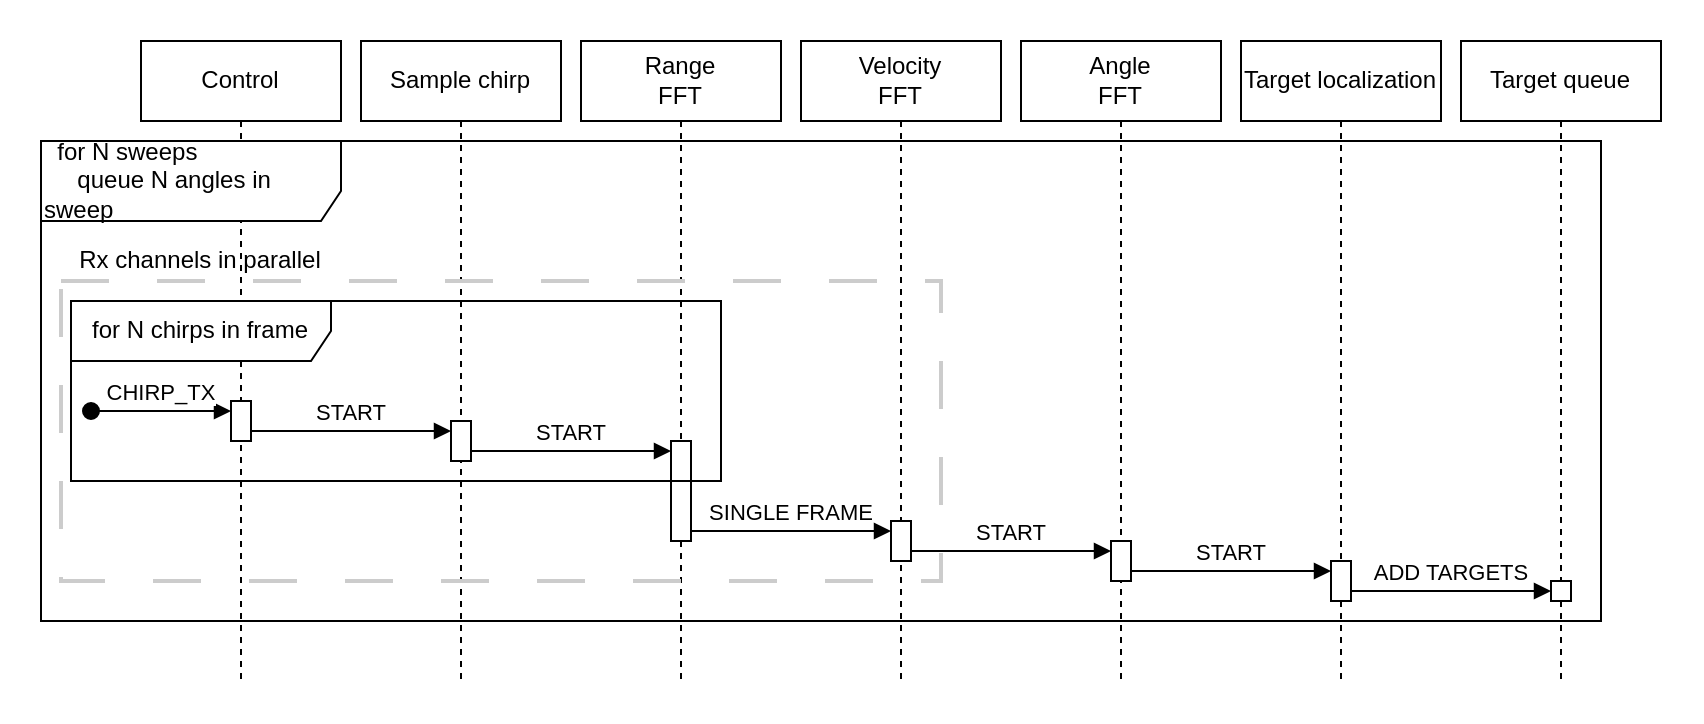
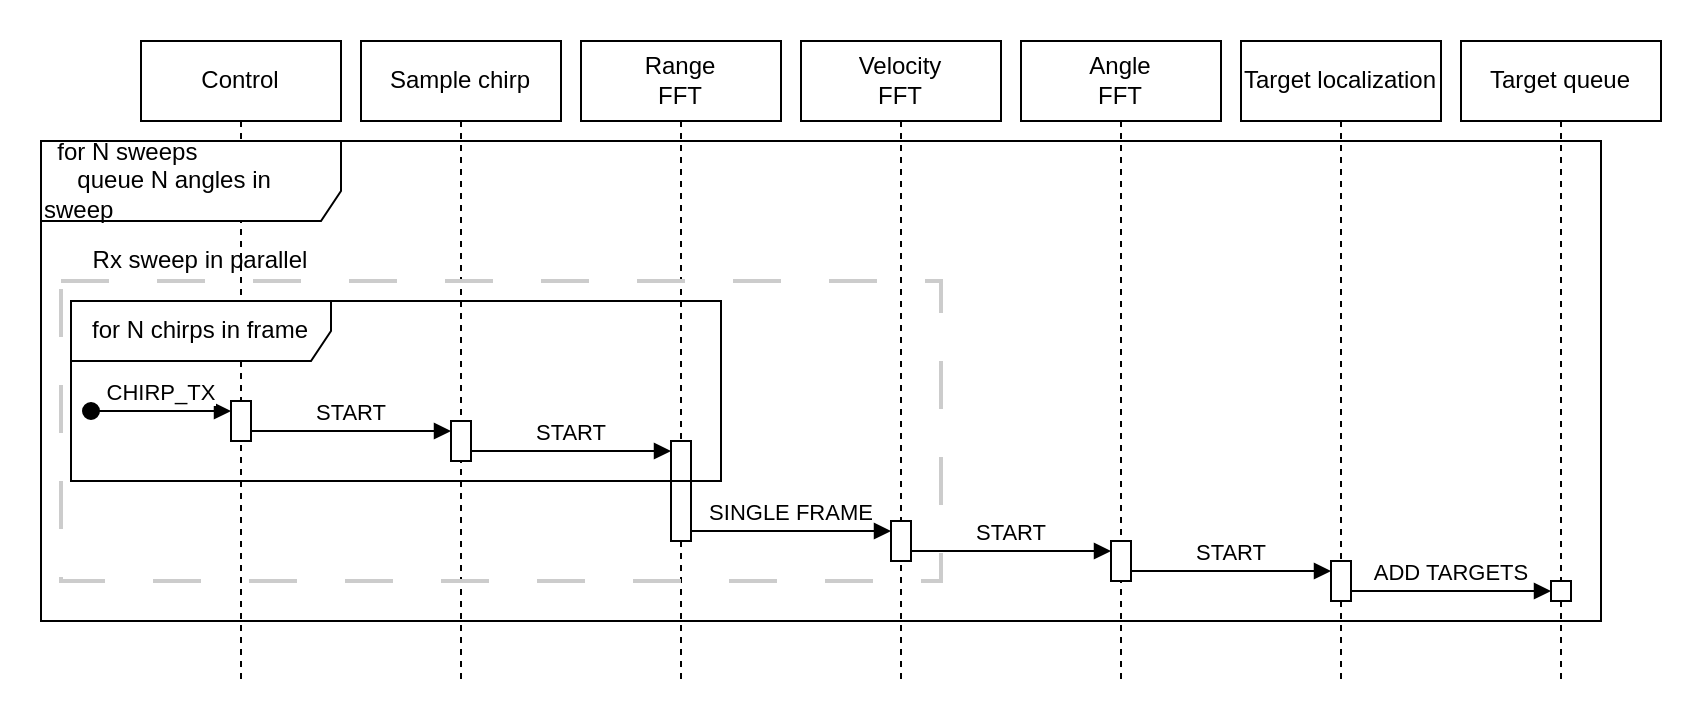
(201, 261) -> (201, 261)
